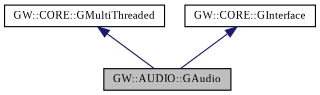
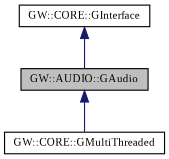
(131, 51) -> (85, 117)
